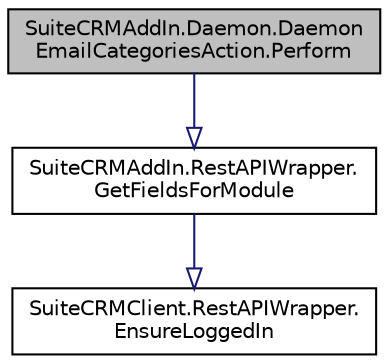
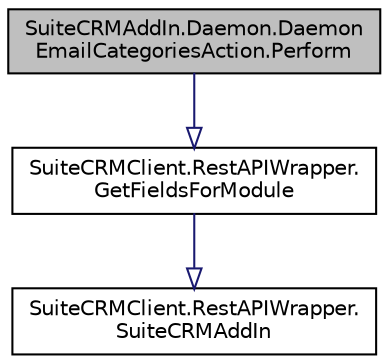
(194, 181) -> (194, 181)
(194, 321) -> (194, 321)
